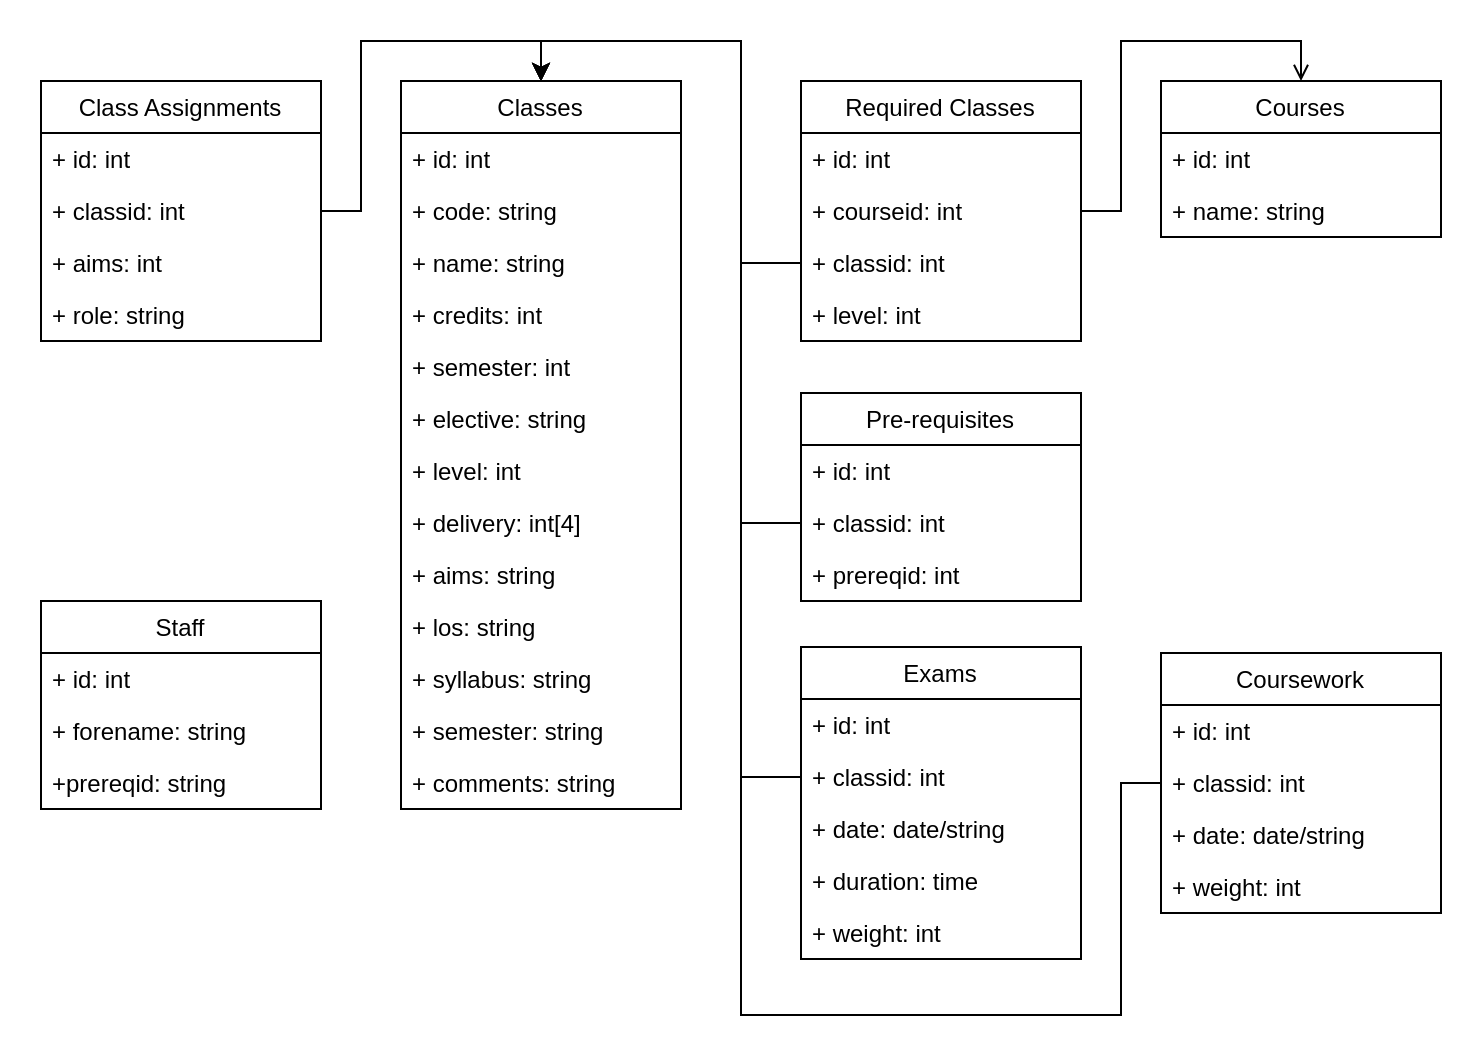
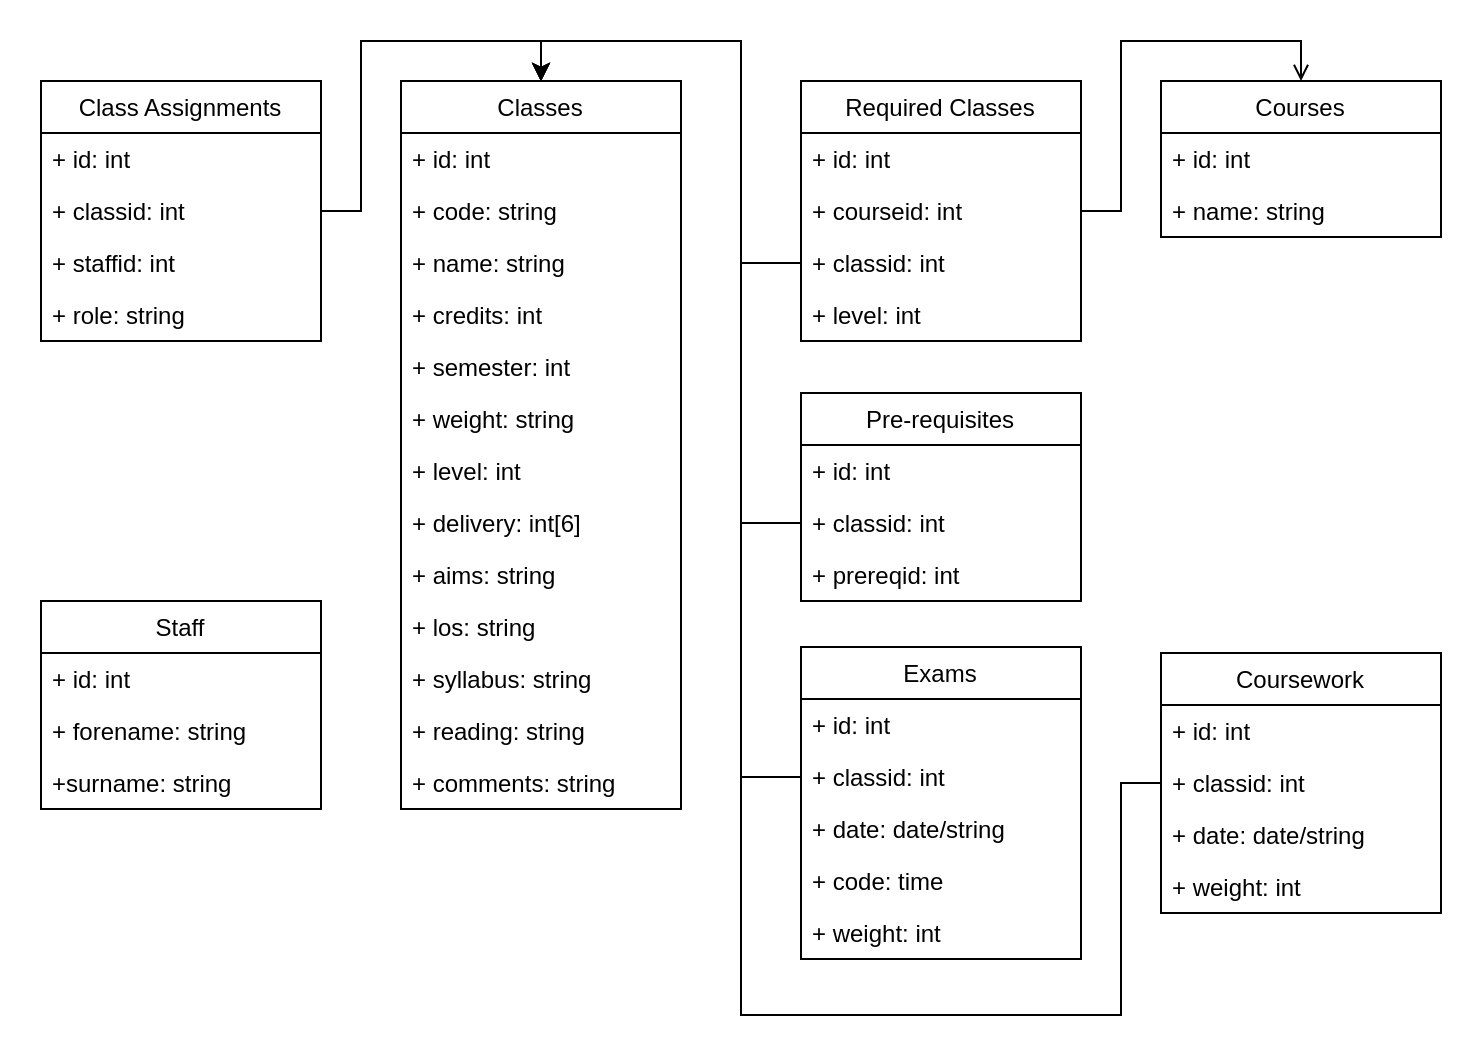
(110, 264) -> (130, 264)
(514, 420) -> (504, 420)
(514, 524) -> (514, 524)
(520, 732) -> (511, 732)
(154, 784) -> (150, 784)
(904, 882) -> (880, 882)
